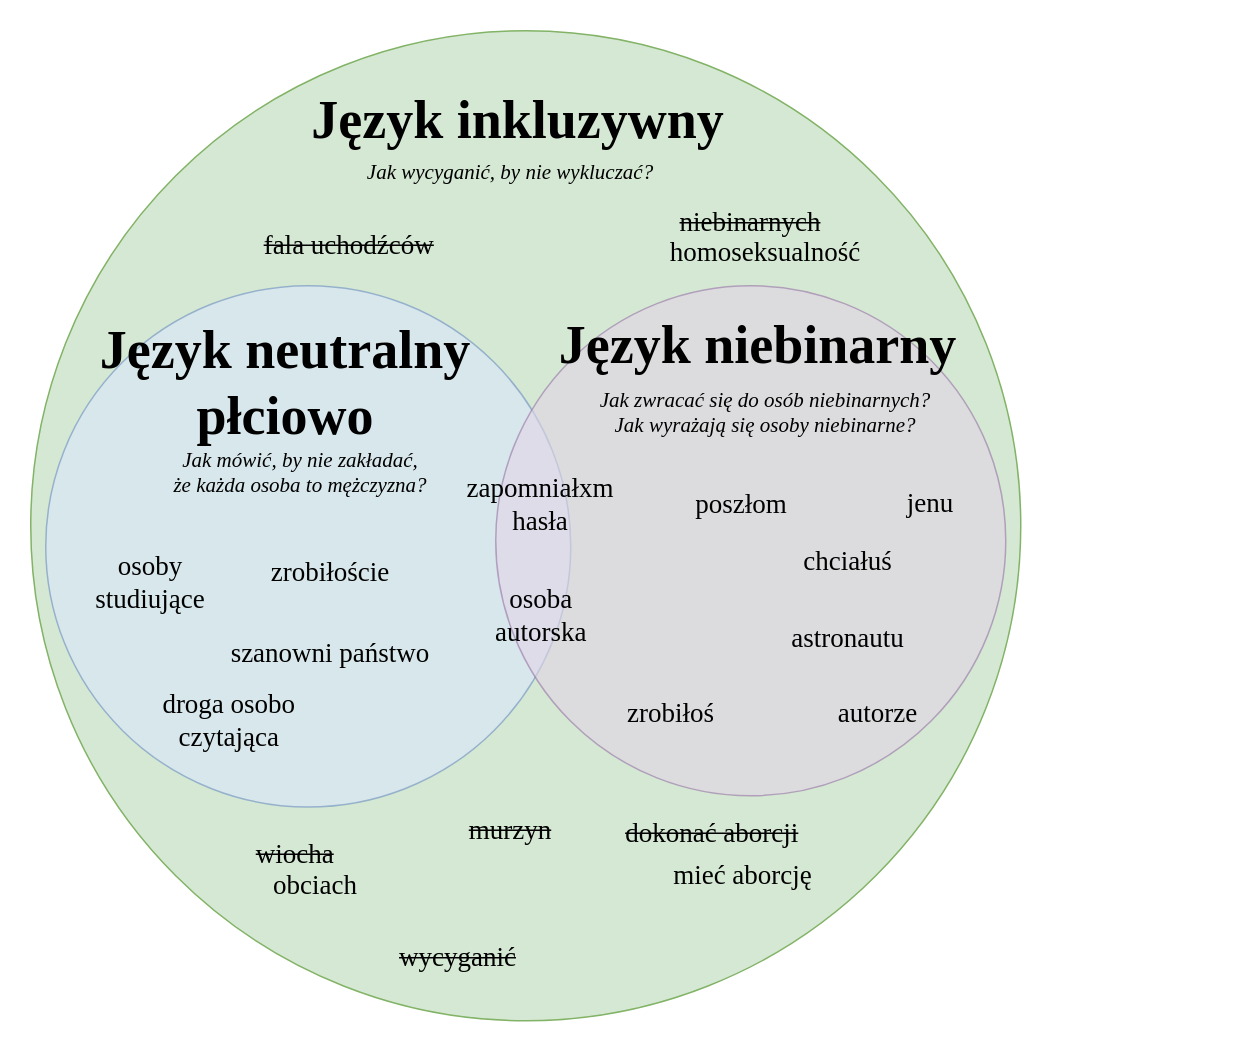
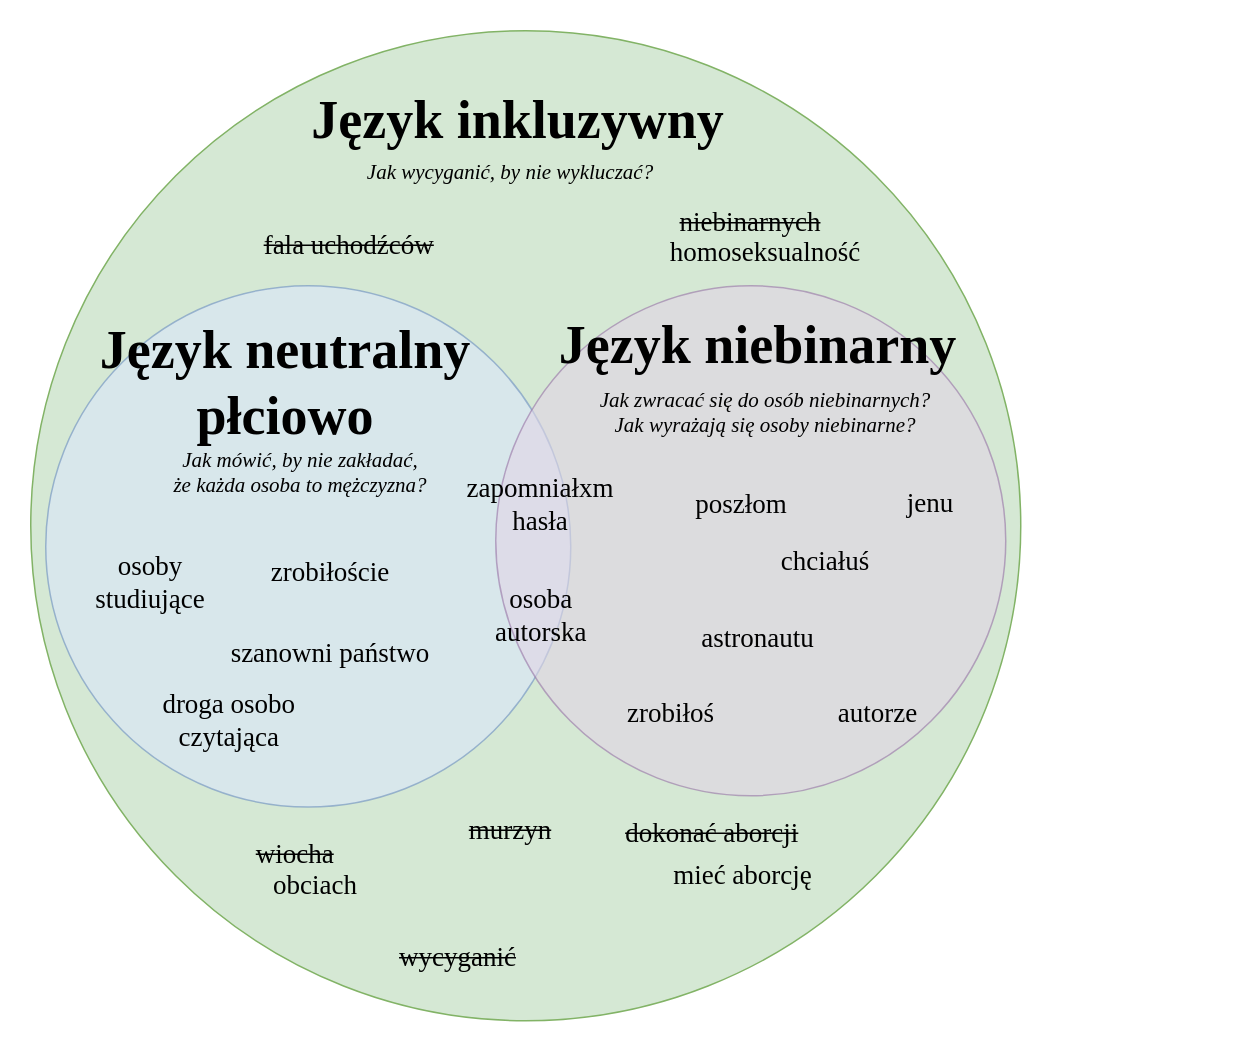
(848, 561) -> (826, 561)
(848, 638) -> (758, 638)
